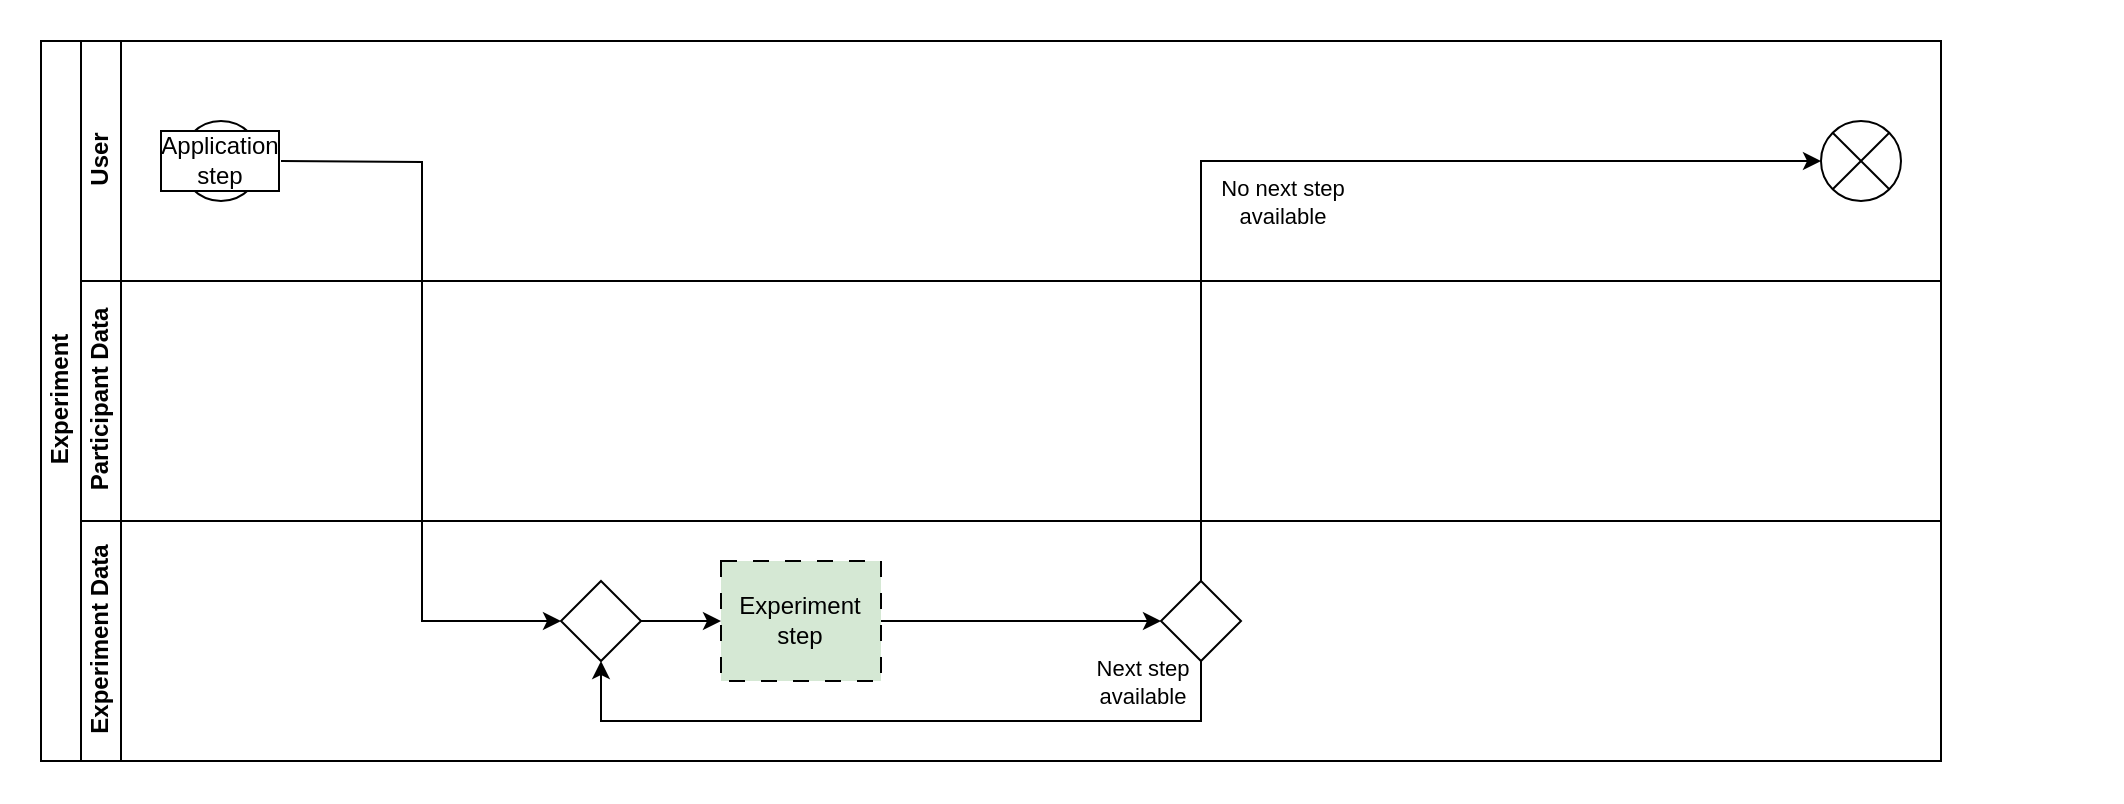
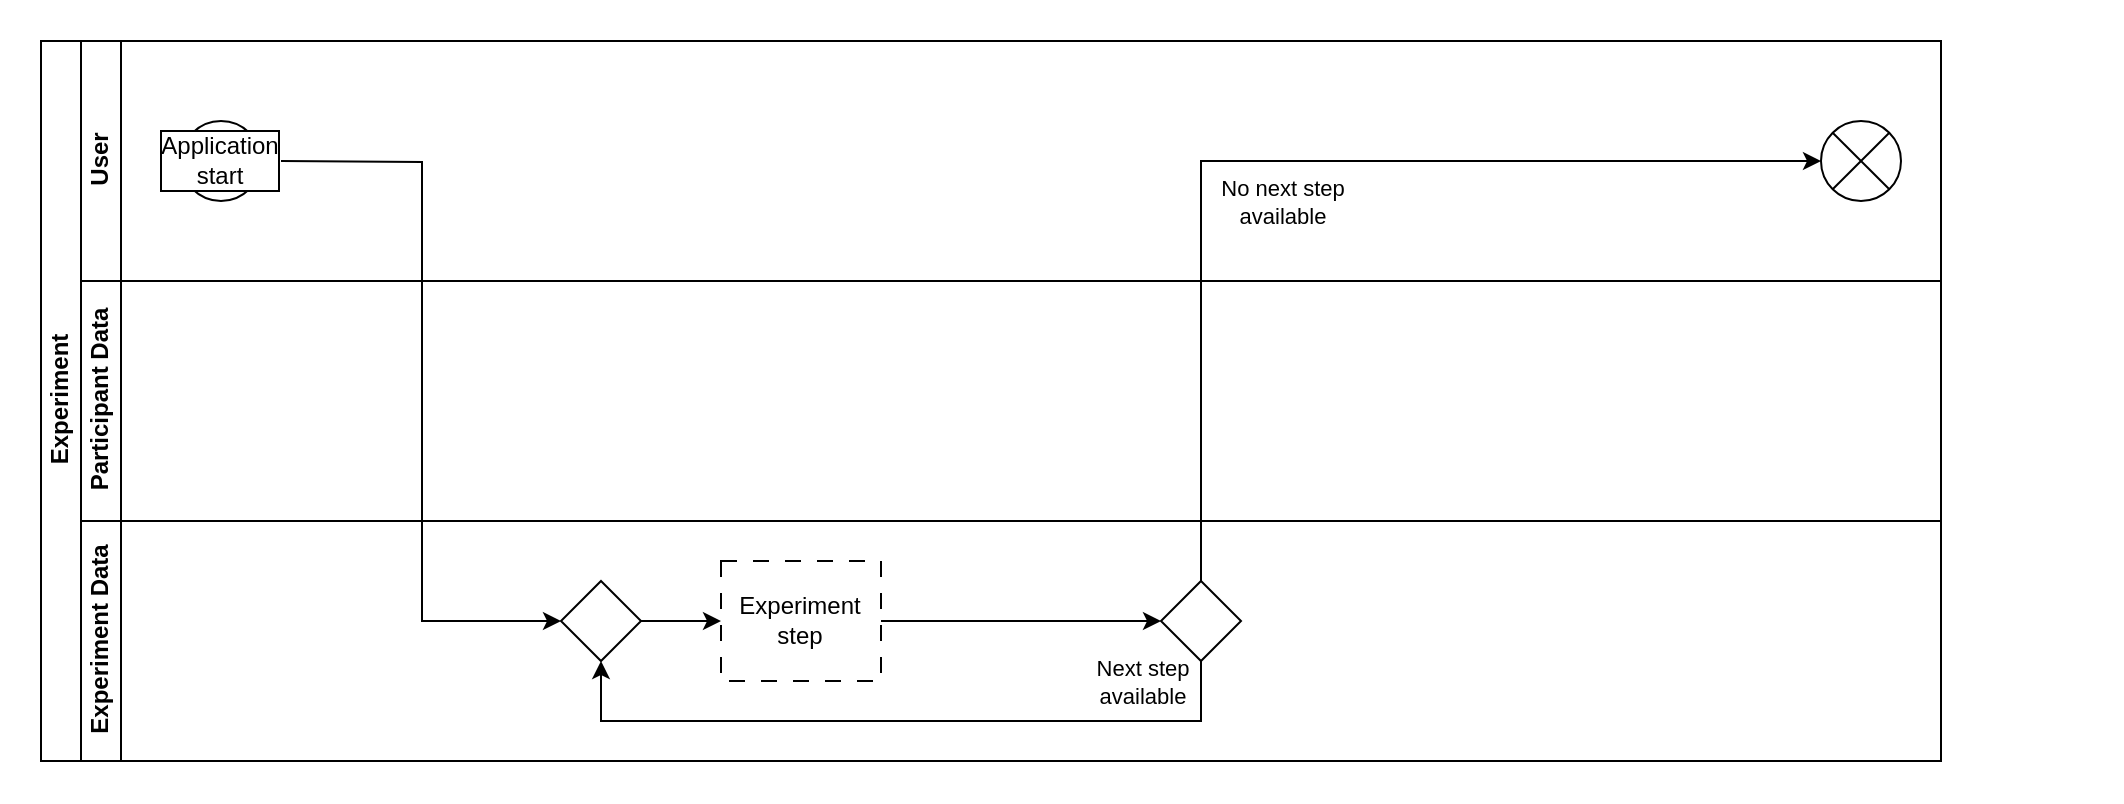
(221, 161) -> (221, 161)
(801, 621) -> (801, 621)
